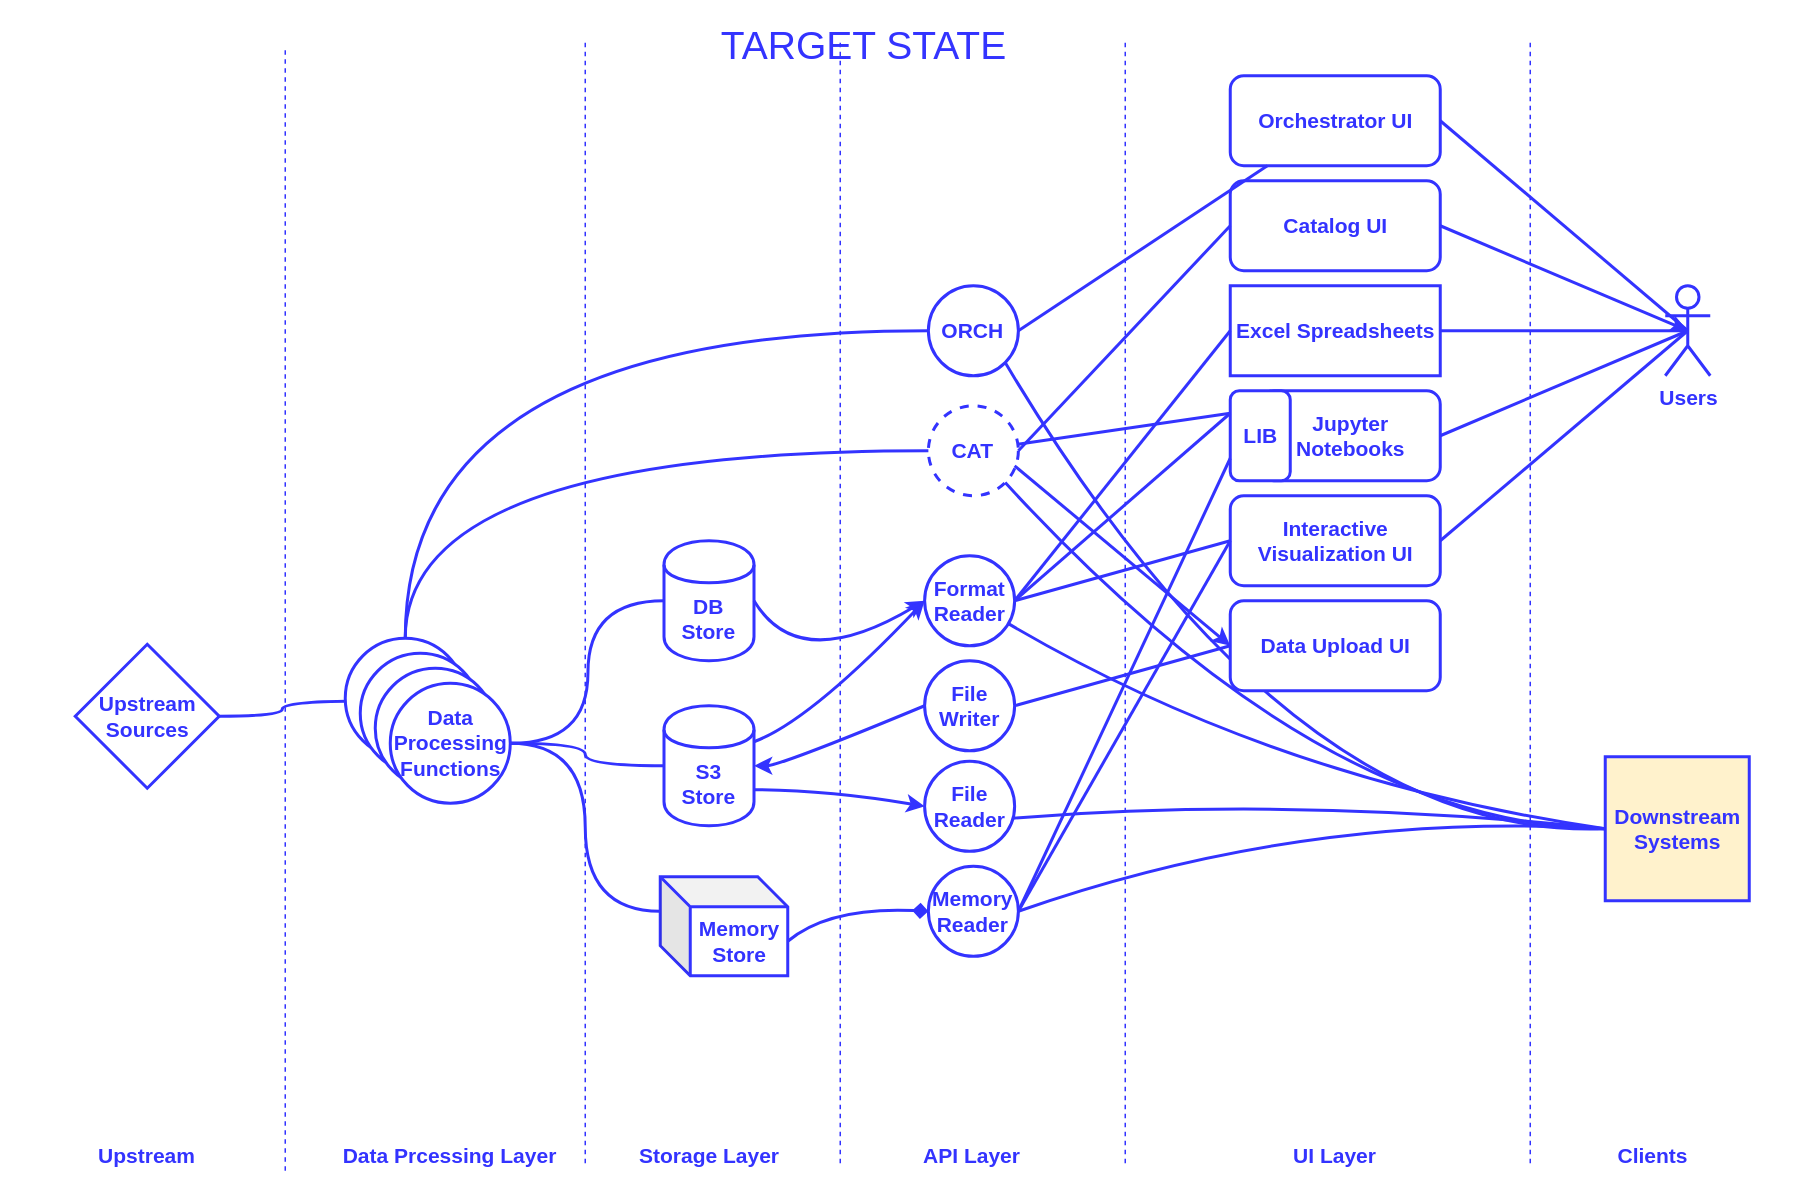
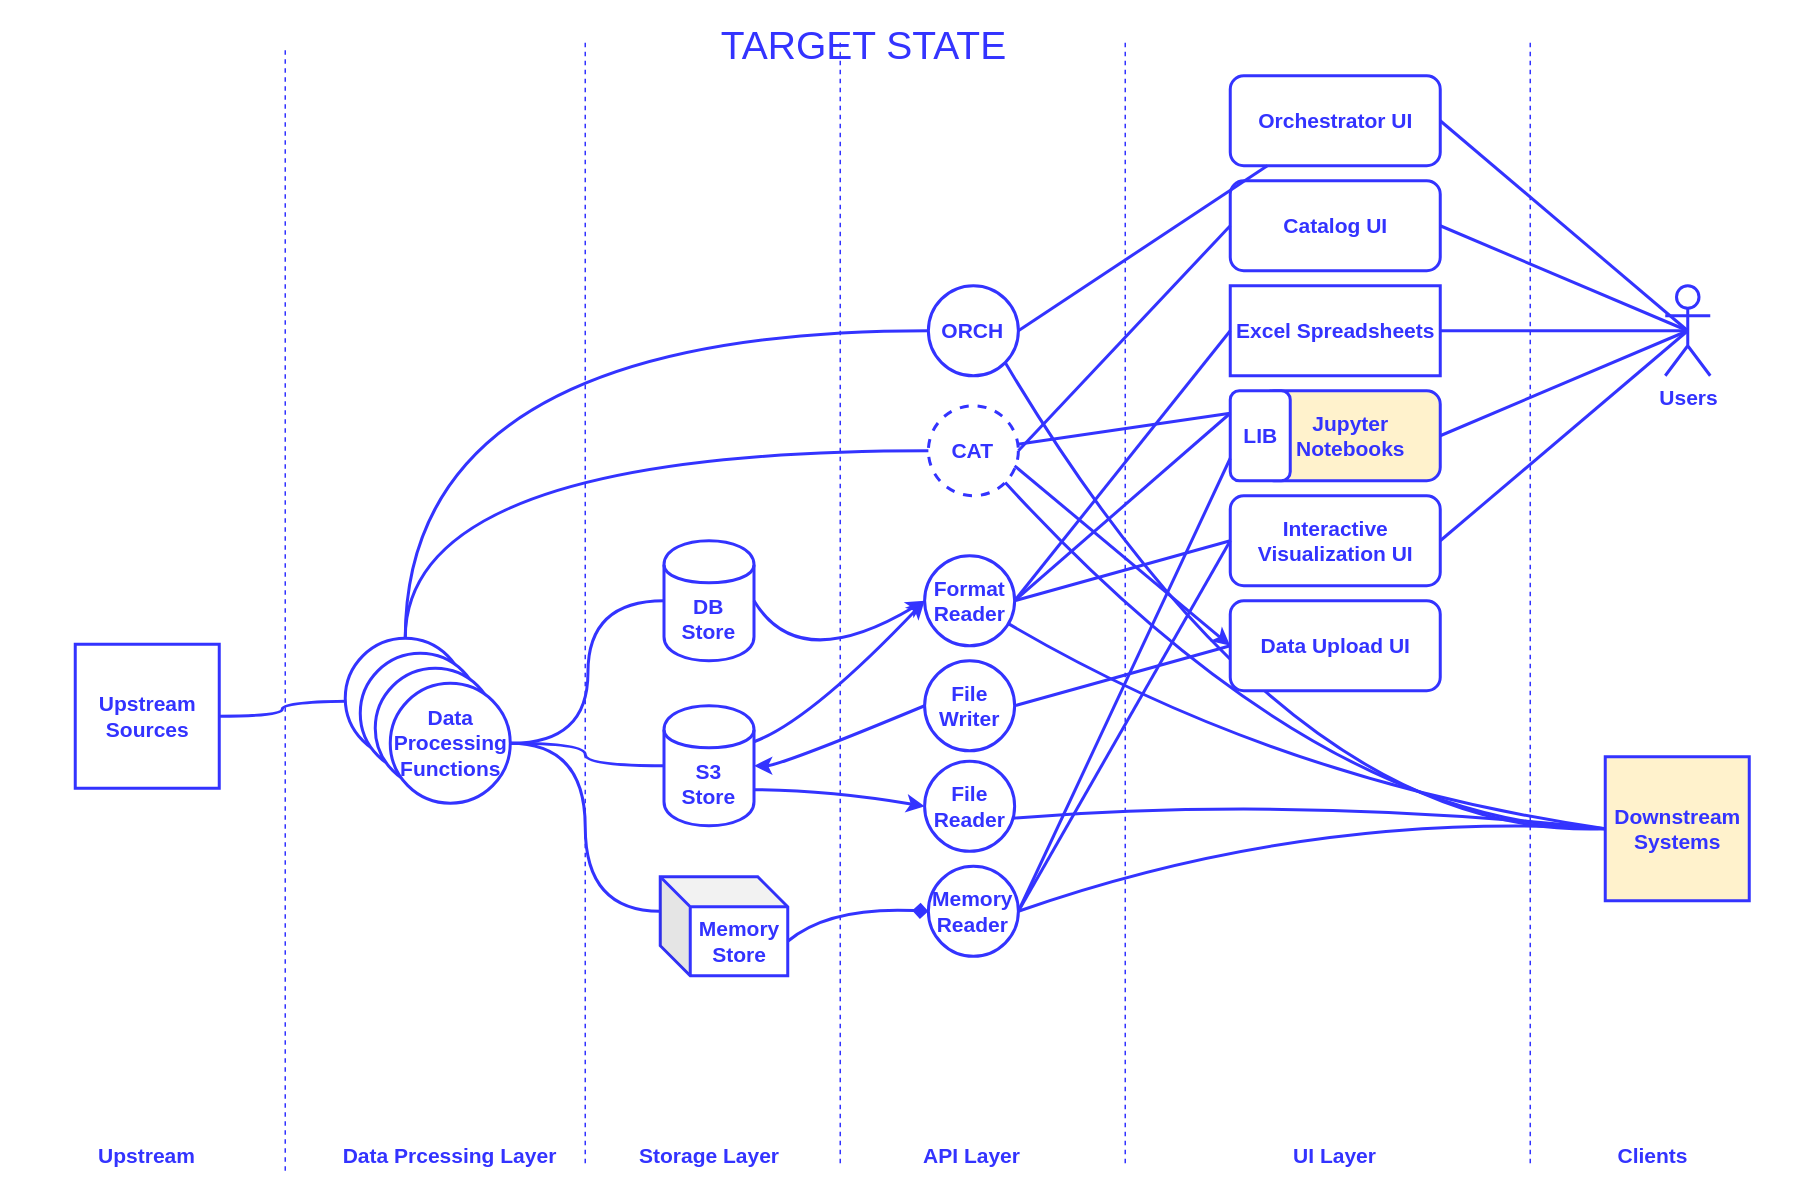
(1674, 325) -> (1675, 326)
(1350, 436) -> (1350, 436)
(147, 716) -> (147, 716)
